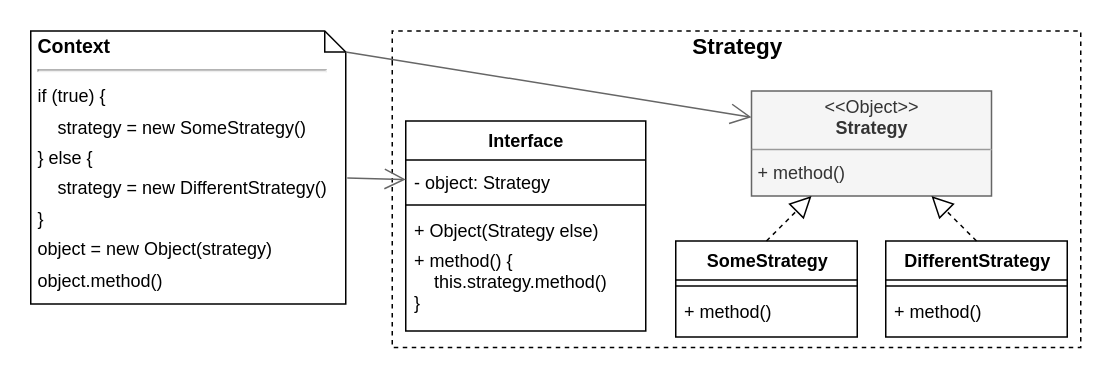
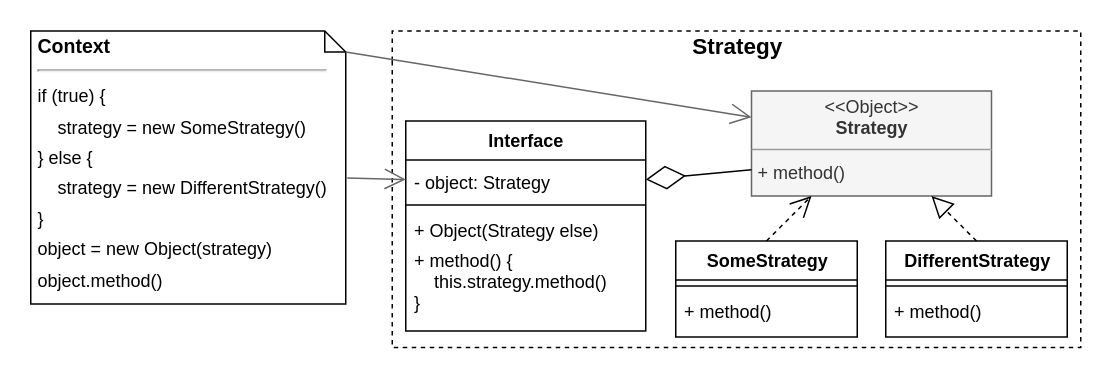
none -> (719, 173)
(795, 212) -> (801, 206)
